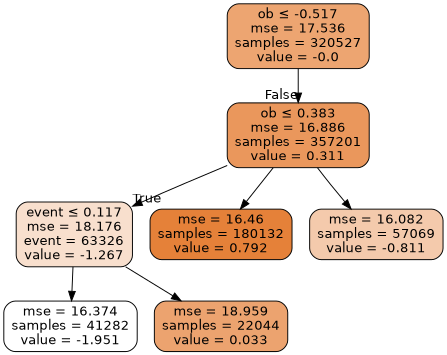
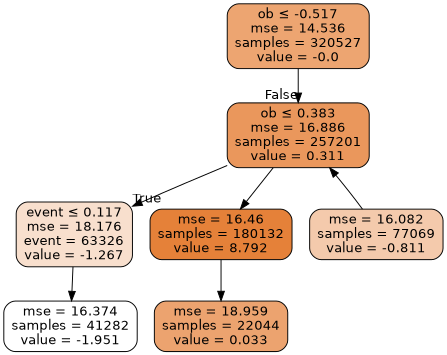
(298, 29) -> (298, 29)
(298, 142) -> (298, 142)
(331, 185) -> (349, 192)
(376, 234) -> (376, 234)
(221, 248) -> (221, 248)
(149, 281) -> (221, 276)
